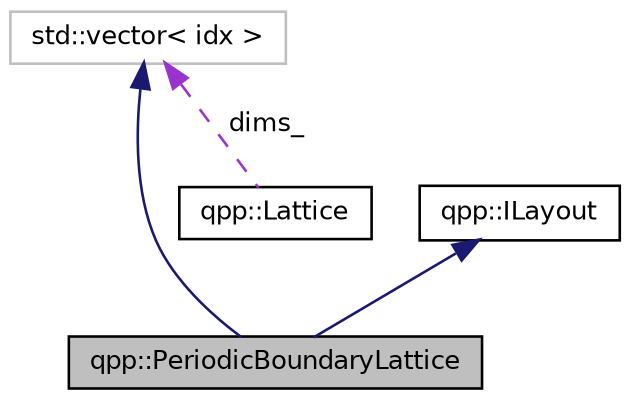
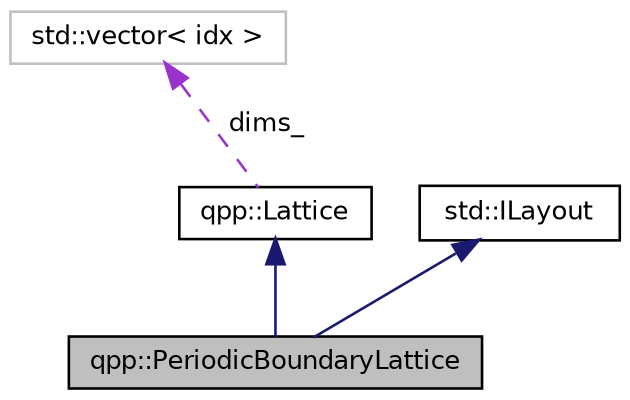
(520, 213) -> (520, 213)
(152, 229) -> (275, 301)
